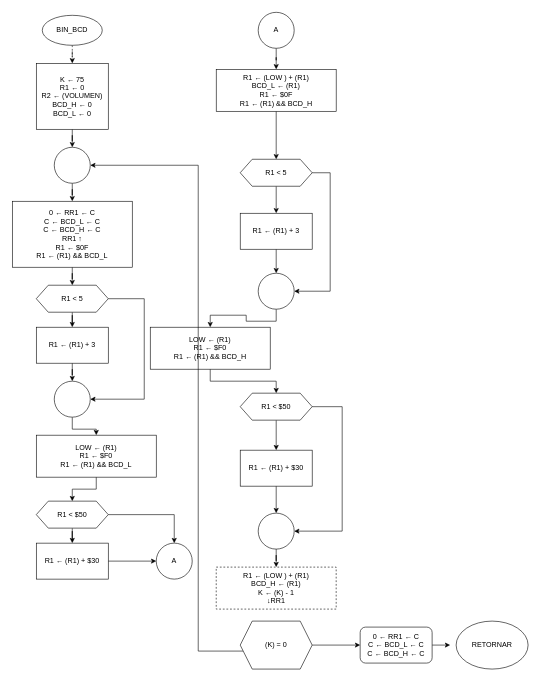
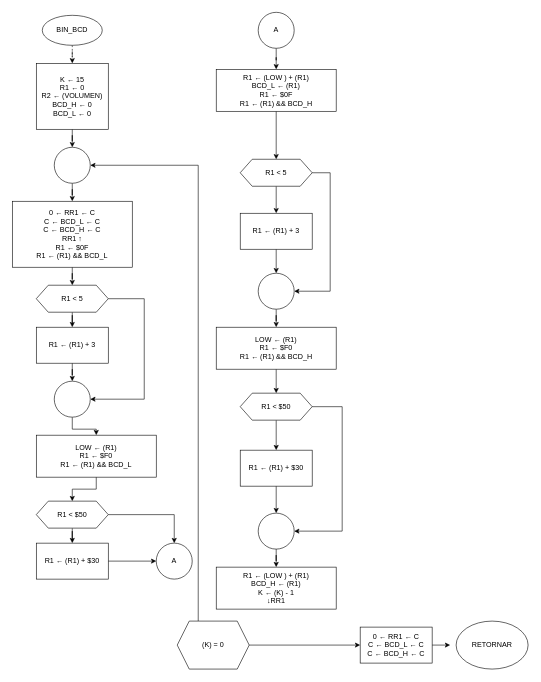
(72, 96) -> (72, 96)
(210, 348) -> (276, 348)
(276, 588) -> (276, 588)
(276, 645) -> (213, 645)
(396, 645) -> (396, 645)
